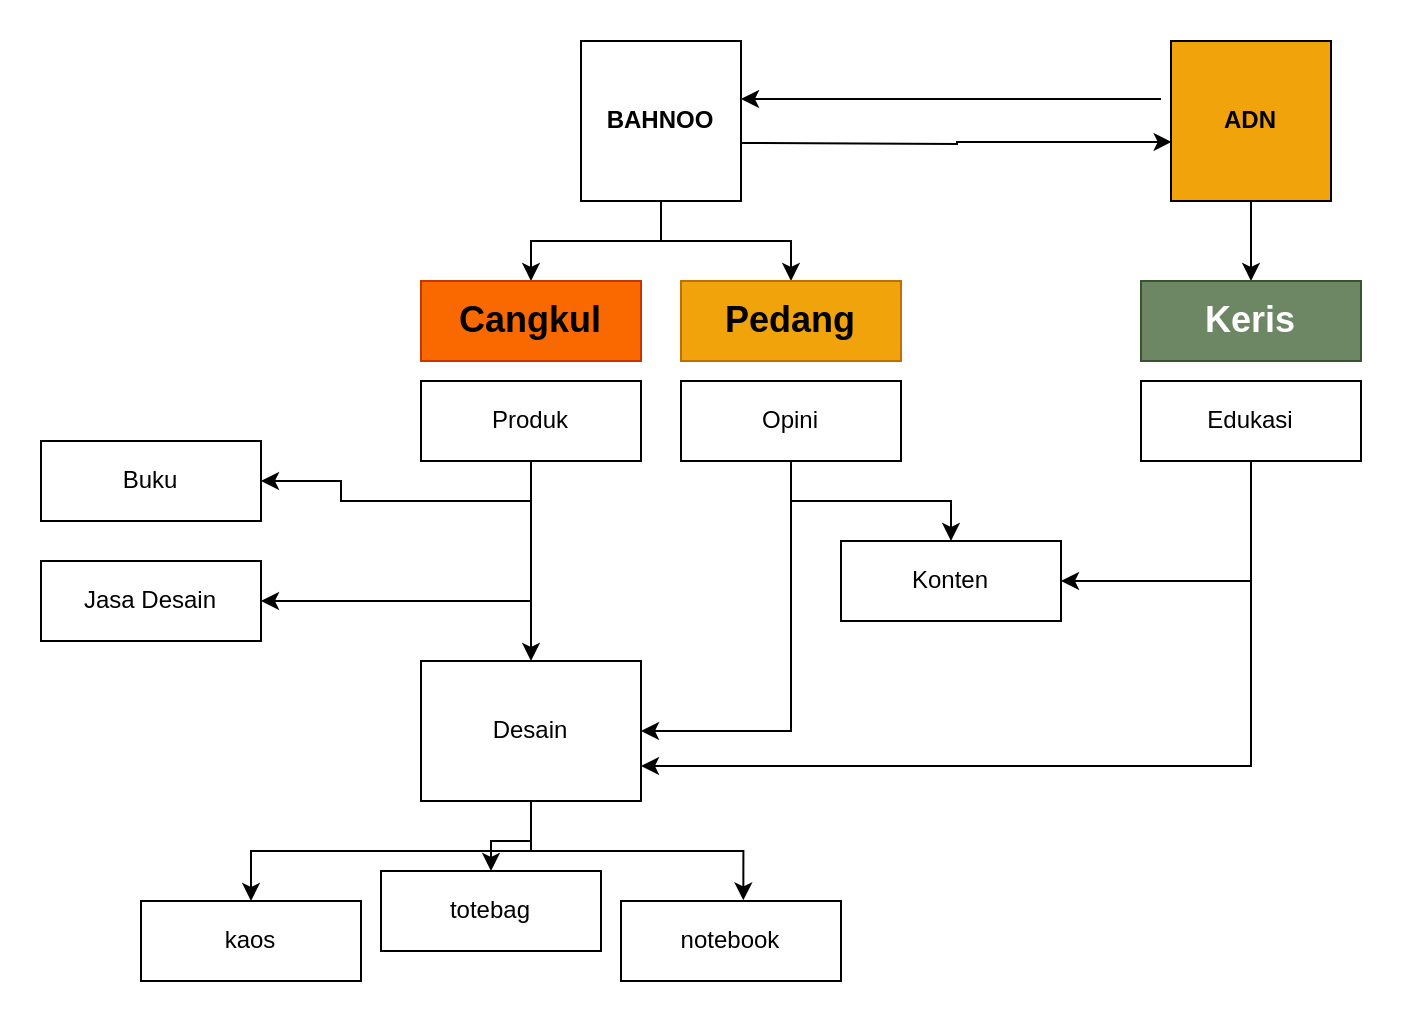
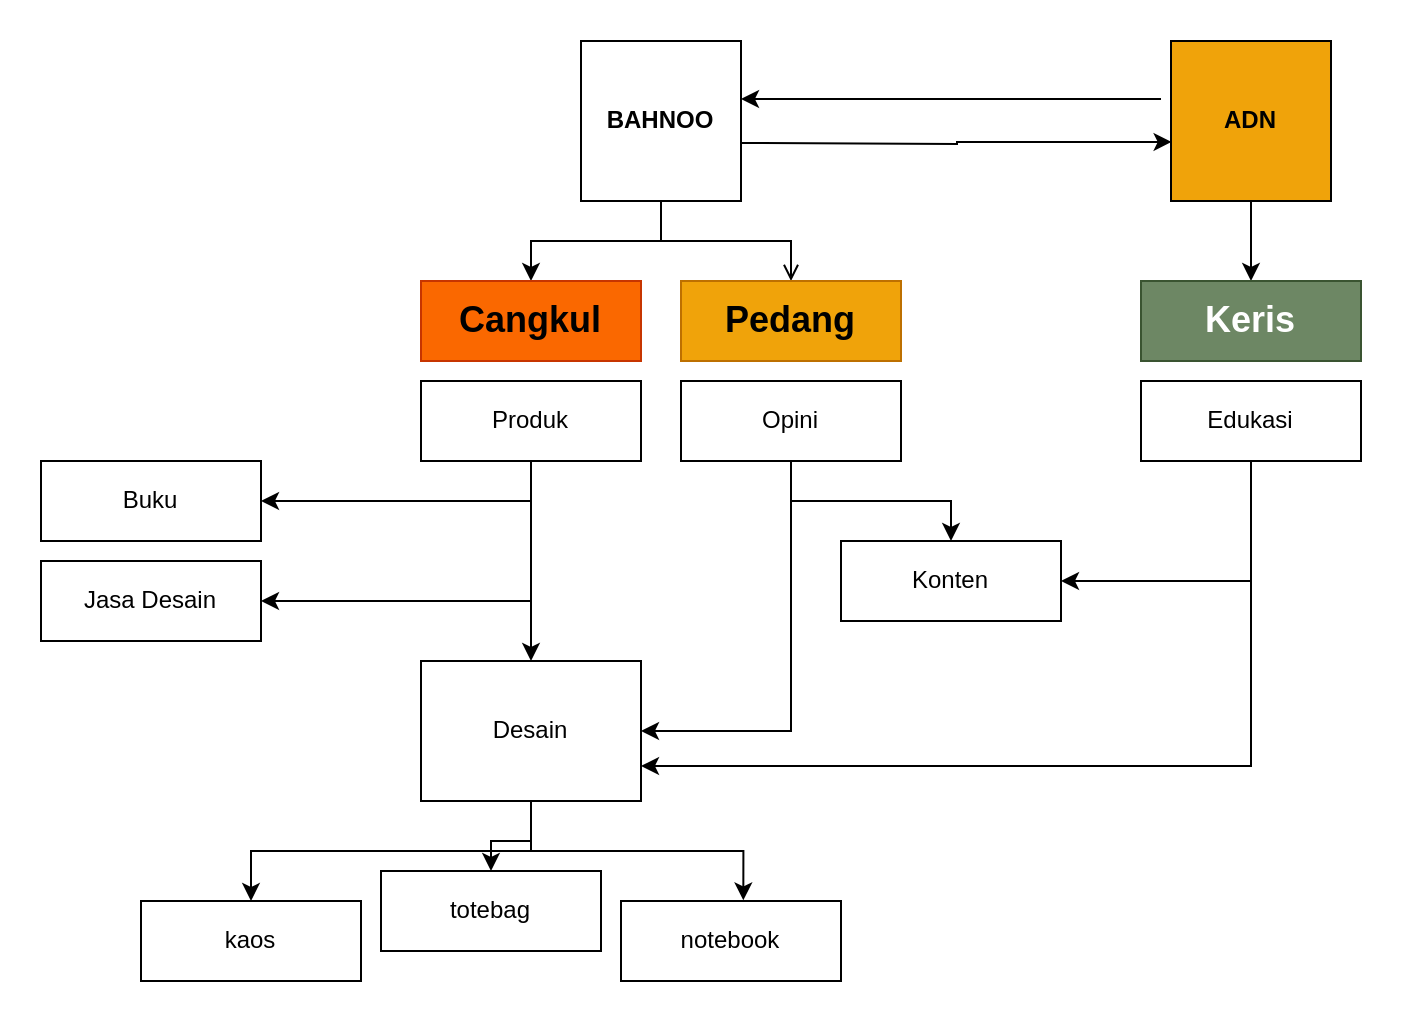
(791, 266) -> (791, 269)
(151, 481) -> (151, 501)
